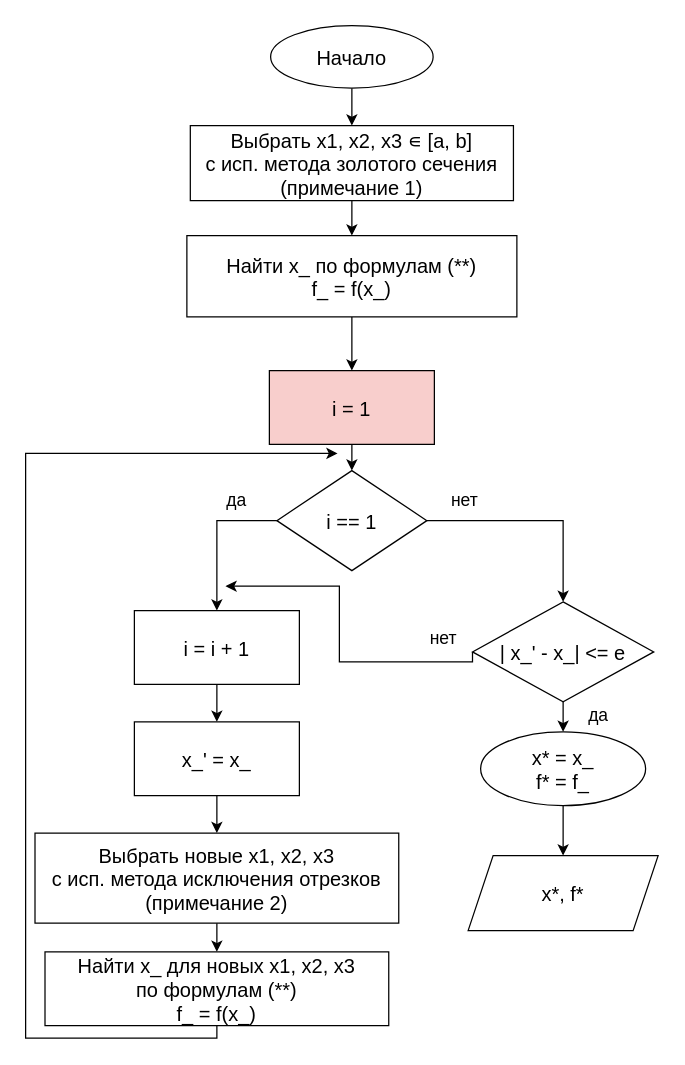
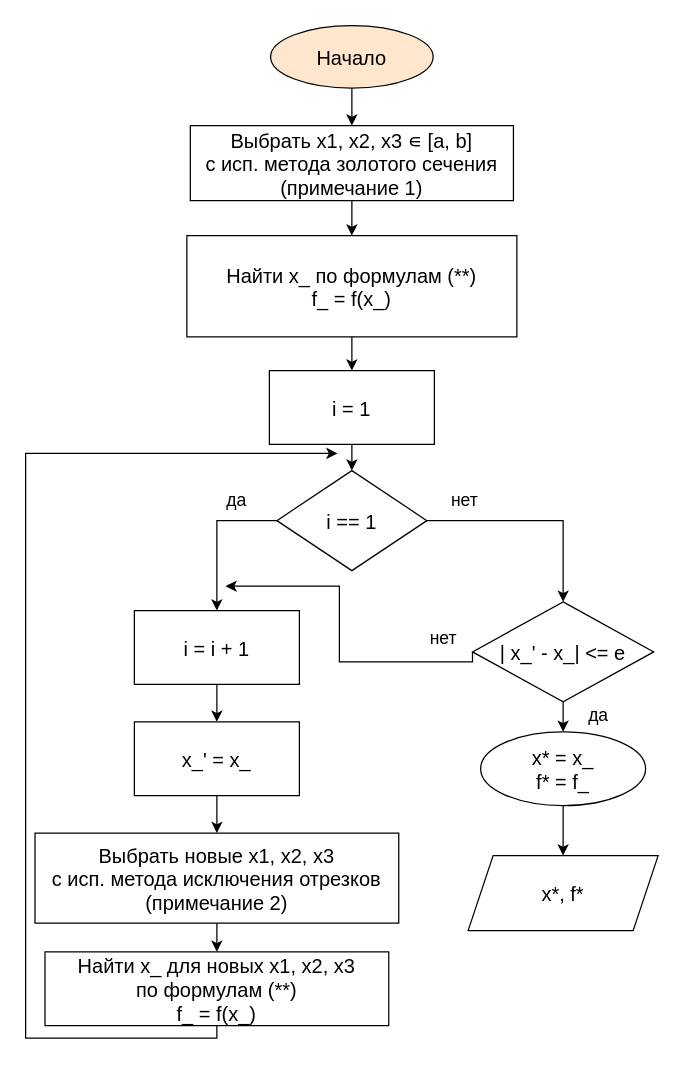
(352, 57) -> (352, 57)
(352, 276) -> (352, 286)
(352, 408) -> (352, 408)
